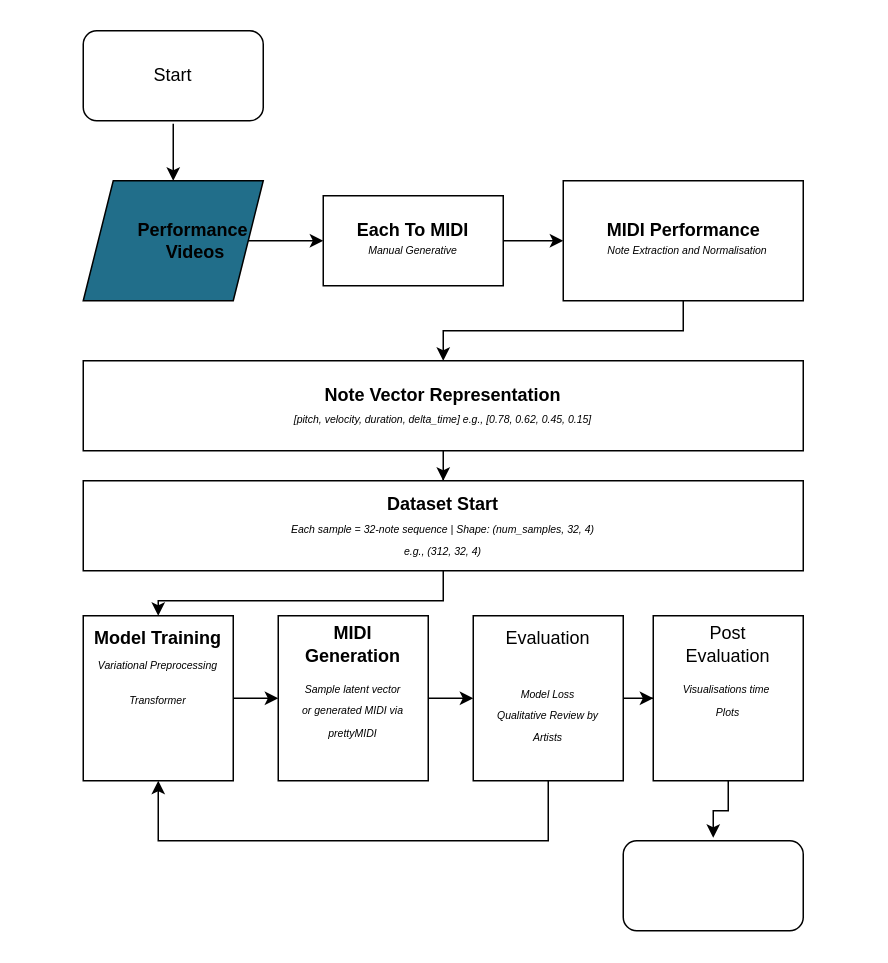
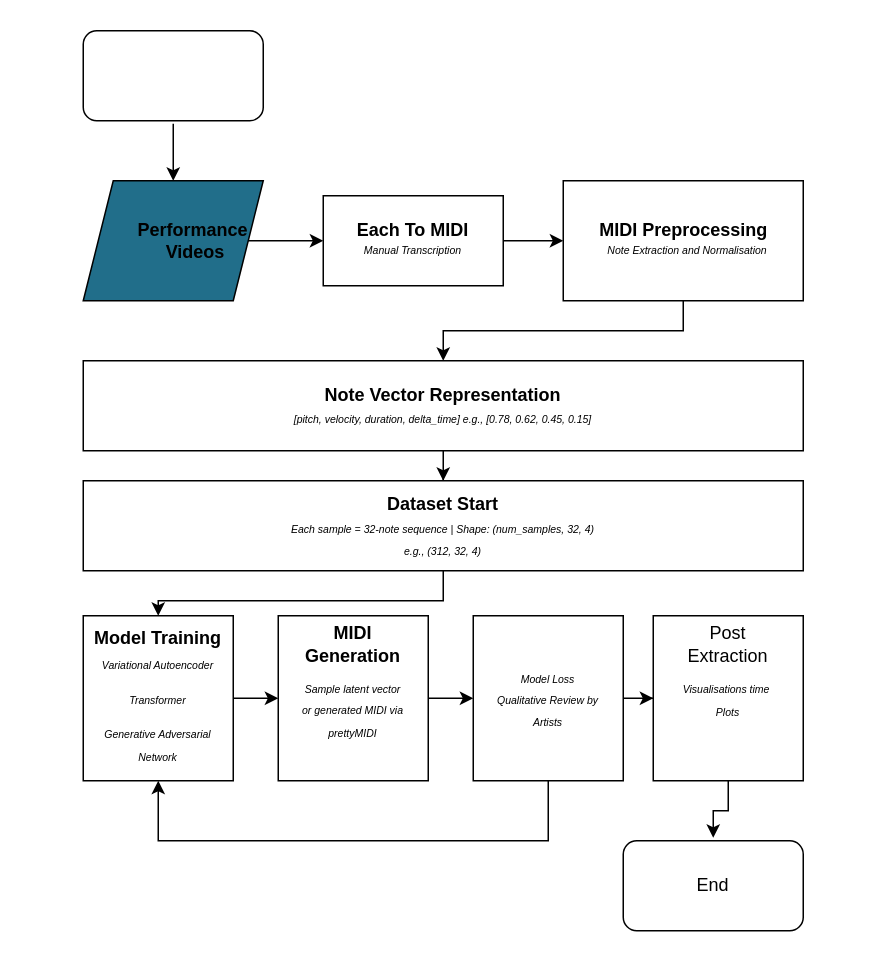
(173, 76) -> none
(684, 230) -> (684, 230)
(413, 248) -> (413, 248)
(548, 638) -> none
(728, 644) -> (728, 644)
(158, 664) -> (158, 664)
(548, 713) -> (548, 698)
none -> (158, 743)
none -> (713, 886)
